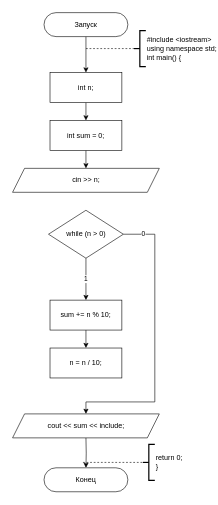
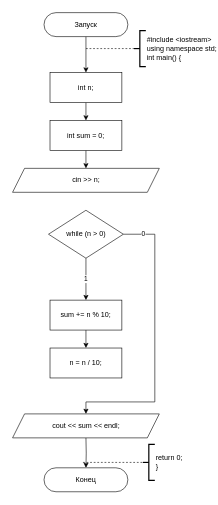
(86, 426) -> (86, 426)
